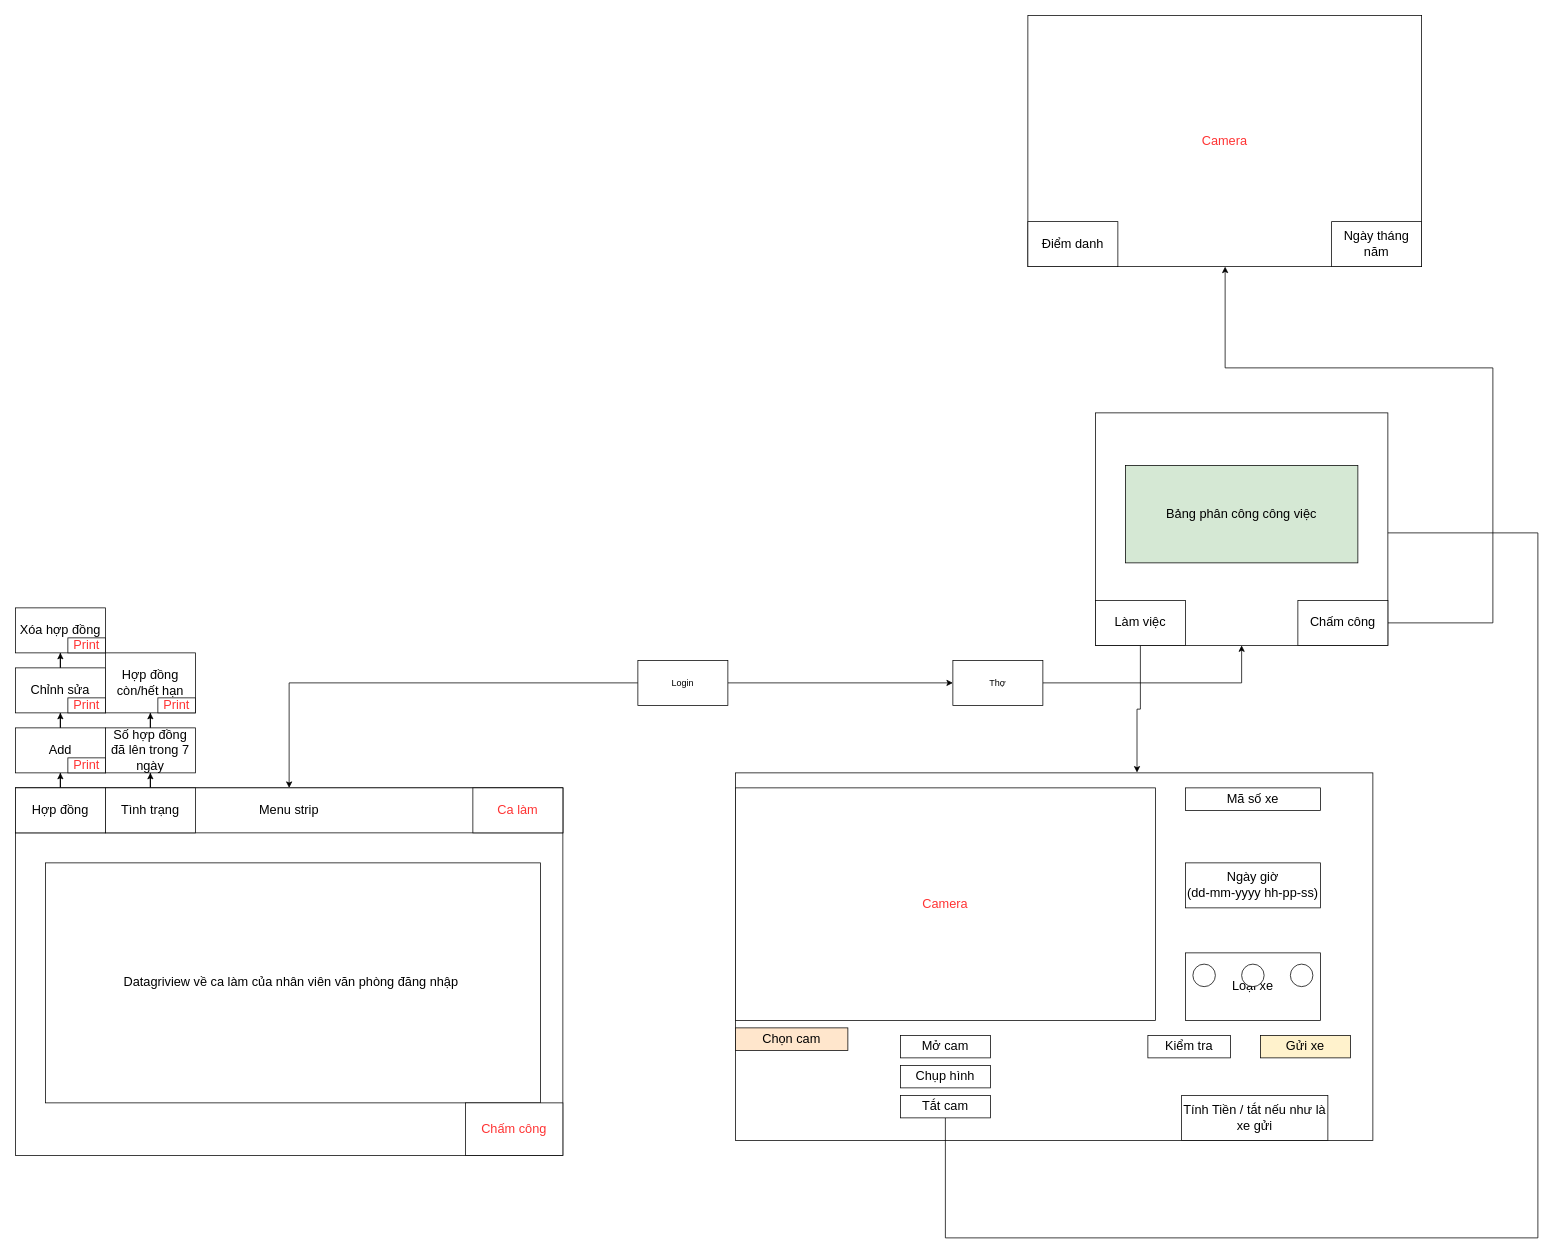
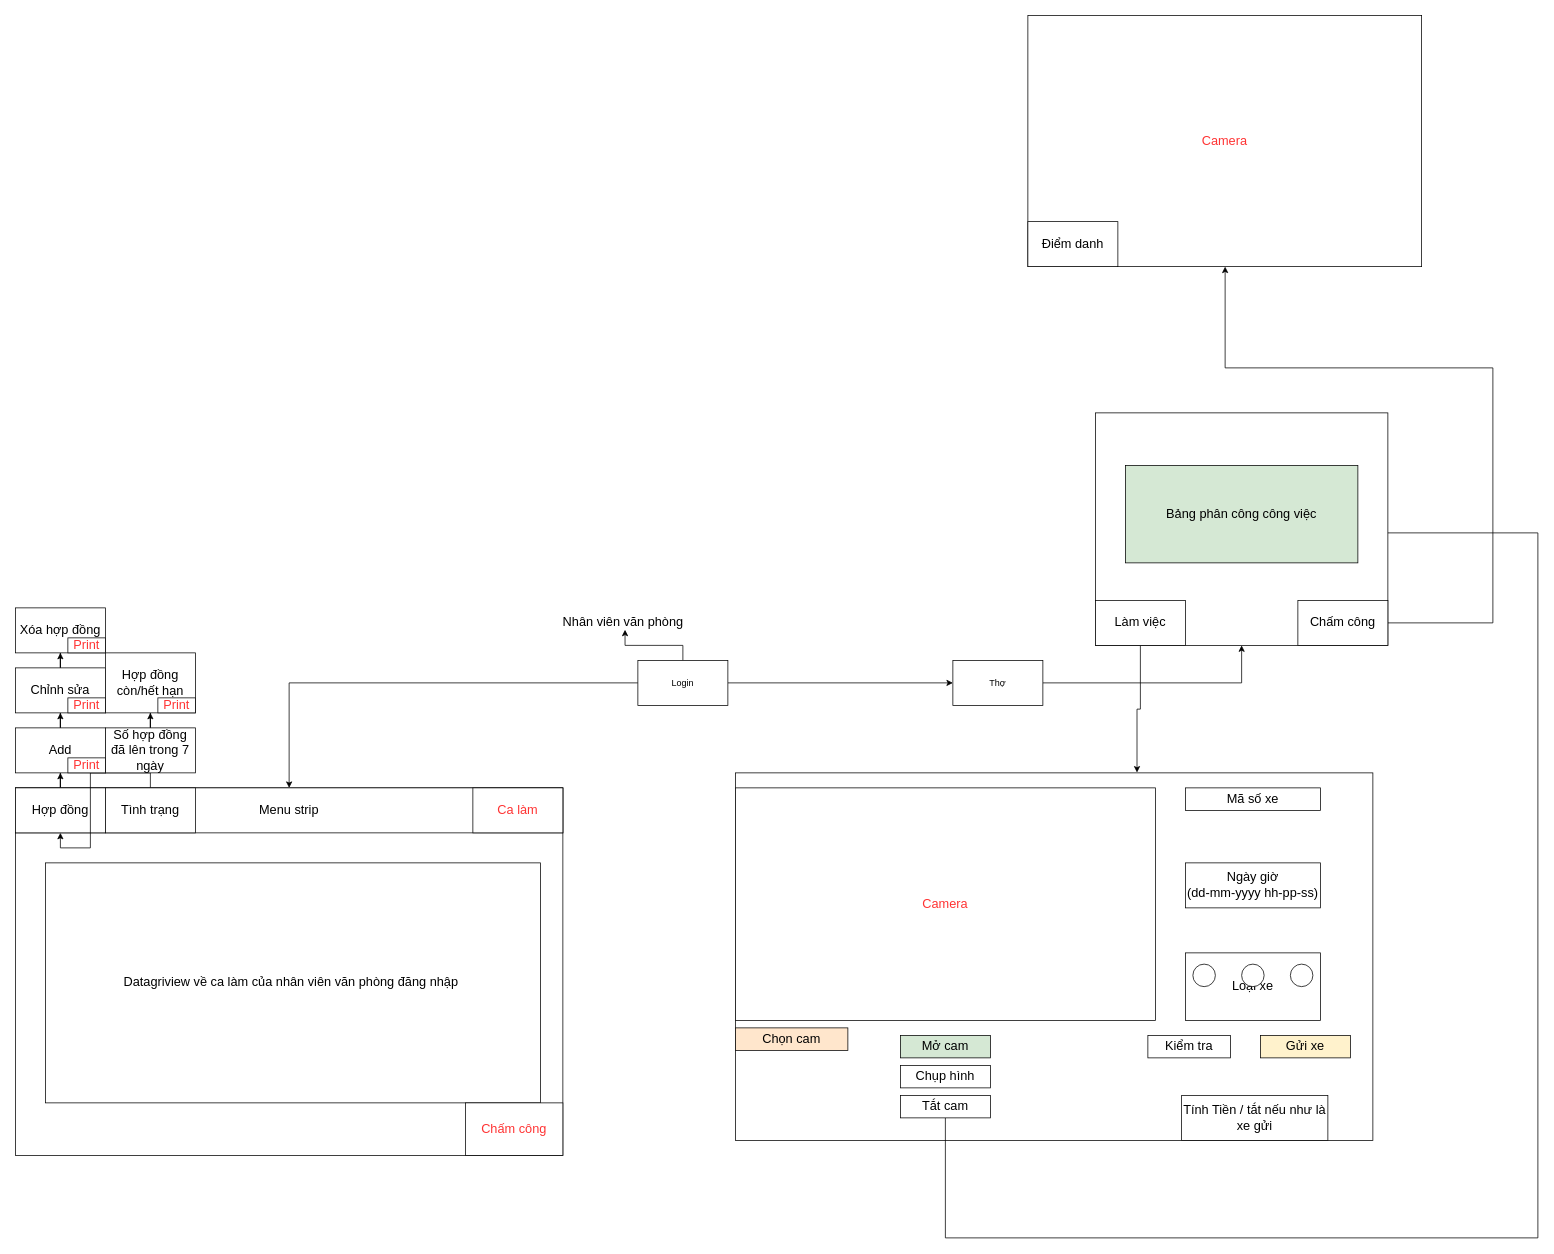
(1377, 244) -> none
none -> (623, 623)
none -> (650, 645)
(150, 773) -> (90, 811)
(945, 1047) -> (945, 1047)
